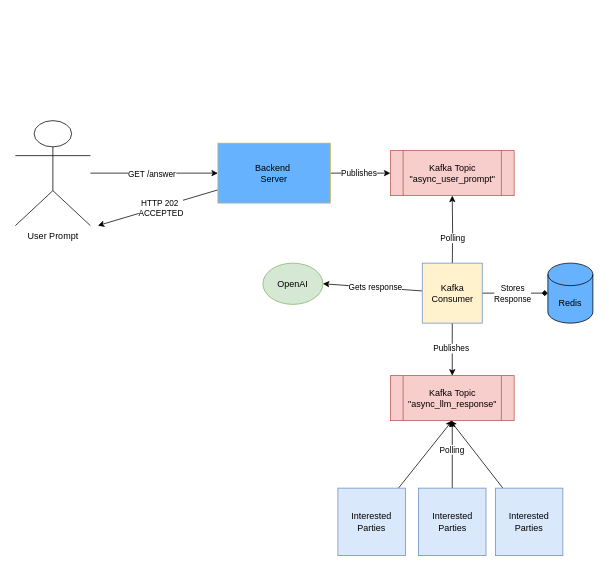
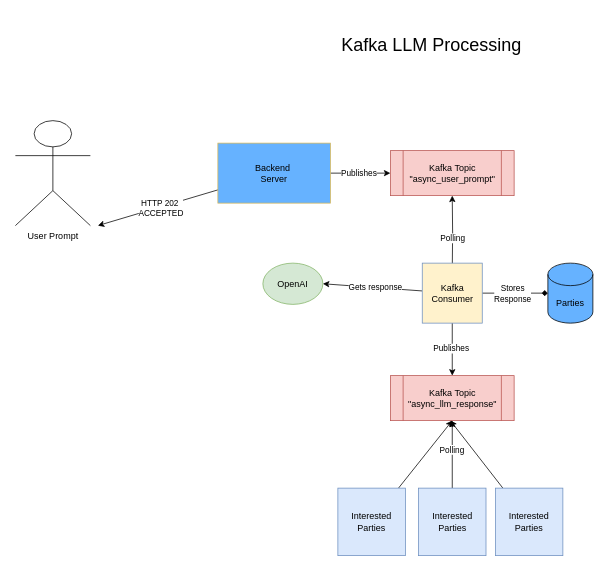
none -> (432, 45)
(151, 173) -> none
(570, 303) -> (570, 303)
